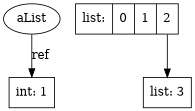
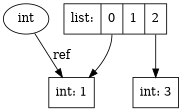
(32, 19) -> (26, 19)
none -> (107, 54)
(167, 93) -> (156, 93)
